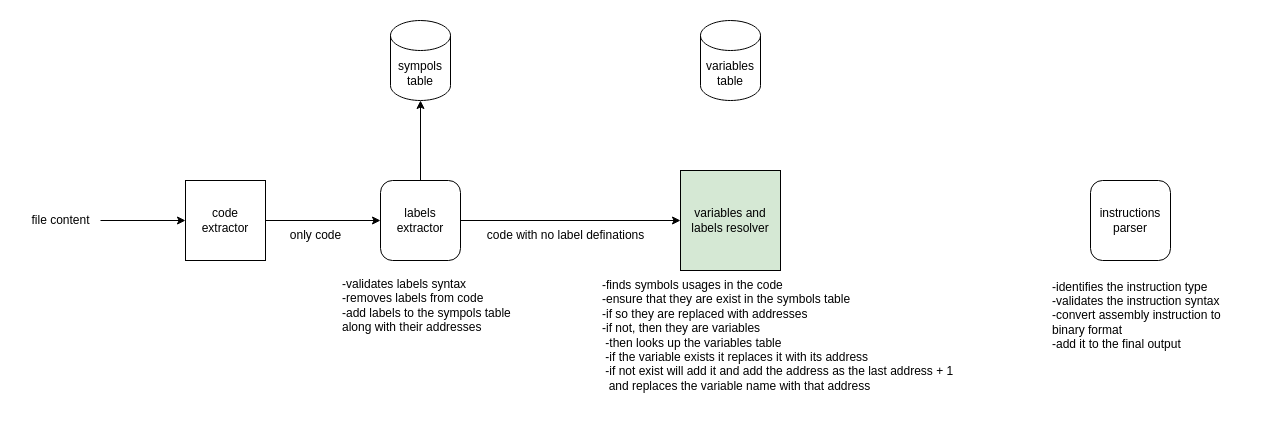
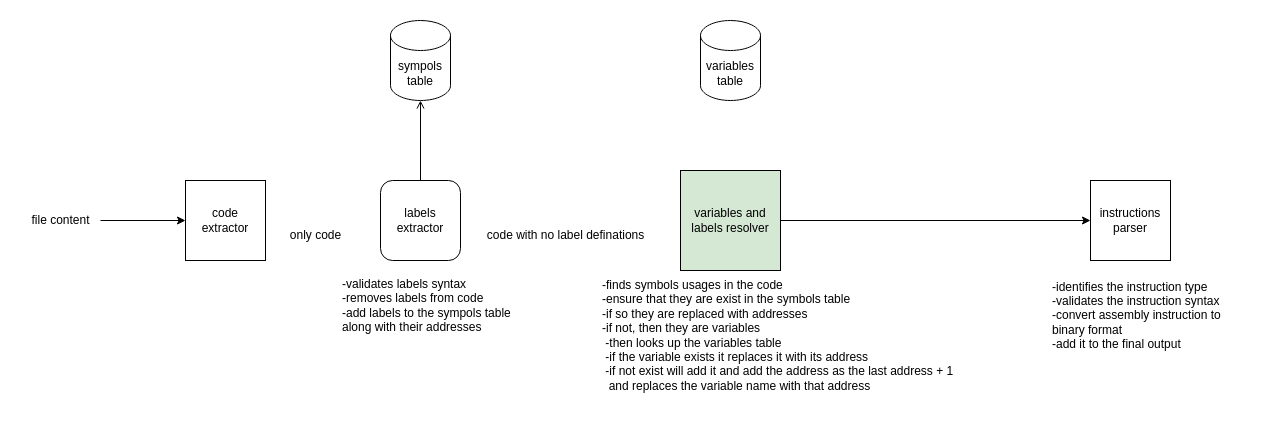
(421, 108) -> (421, 106)
(320, 221) -> none
(567, 221) -> none
none -> (932, 221)
(1131, 221) -> (1131, 221)
